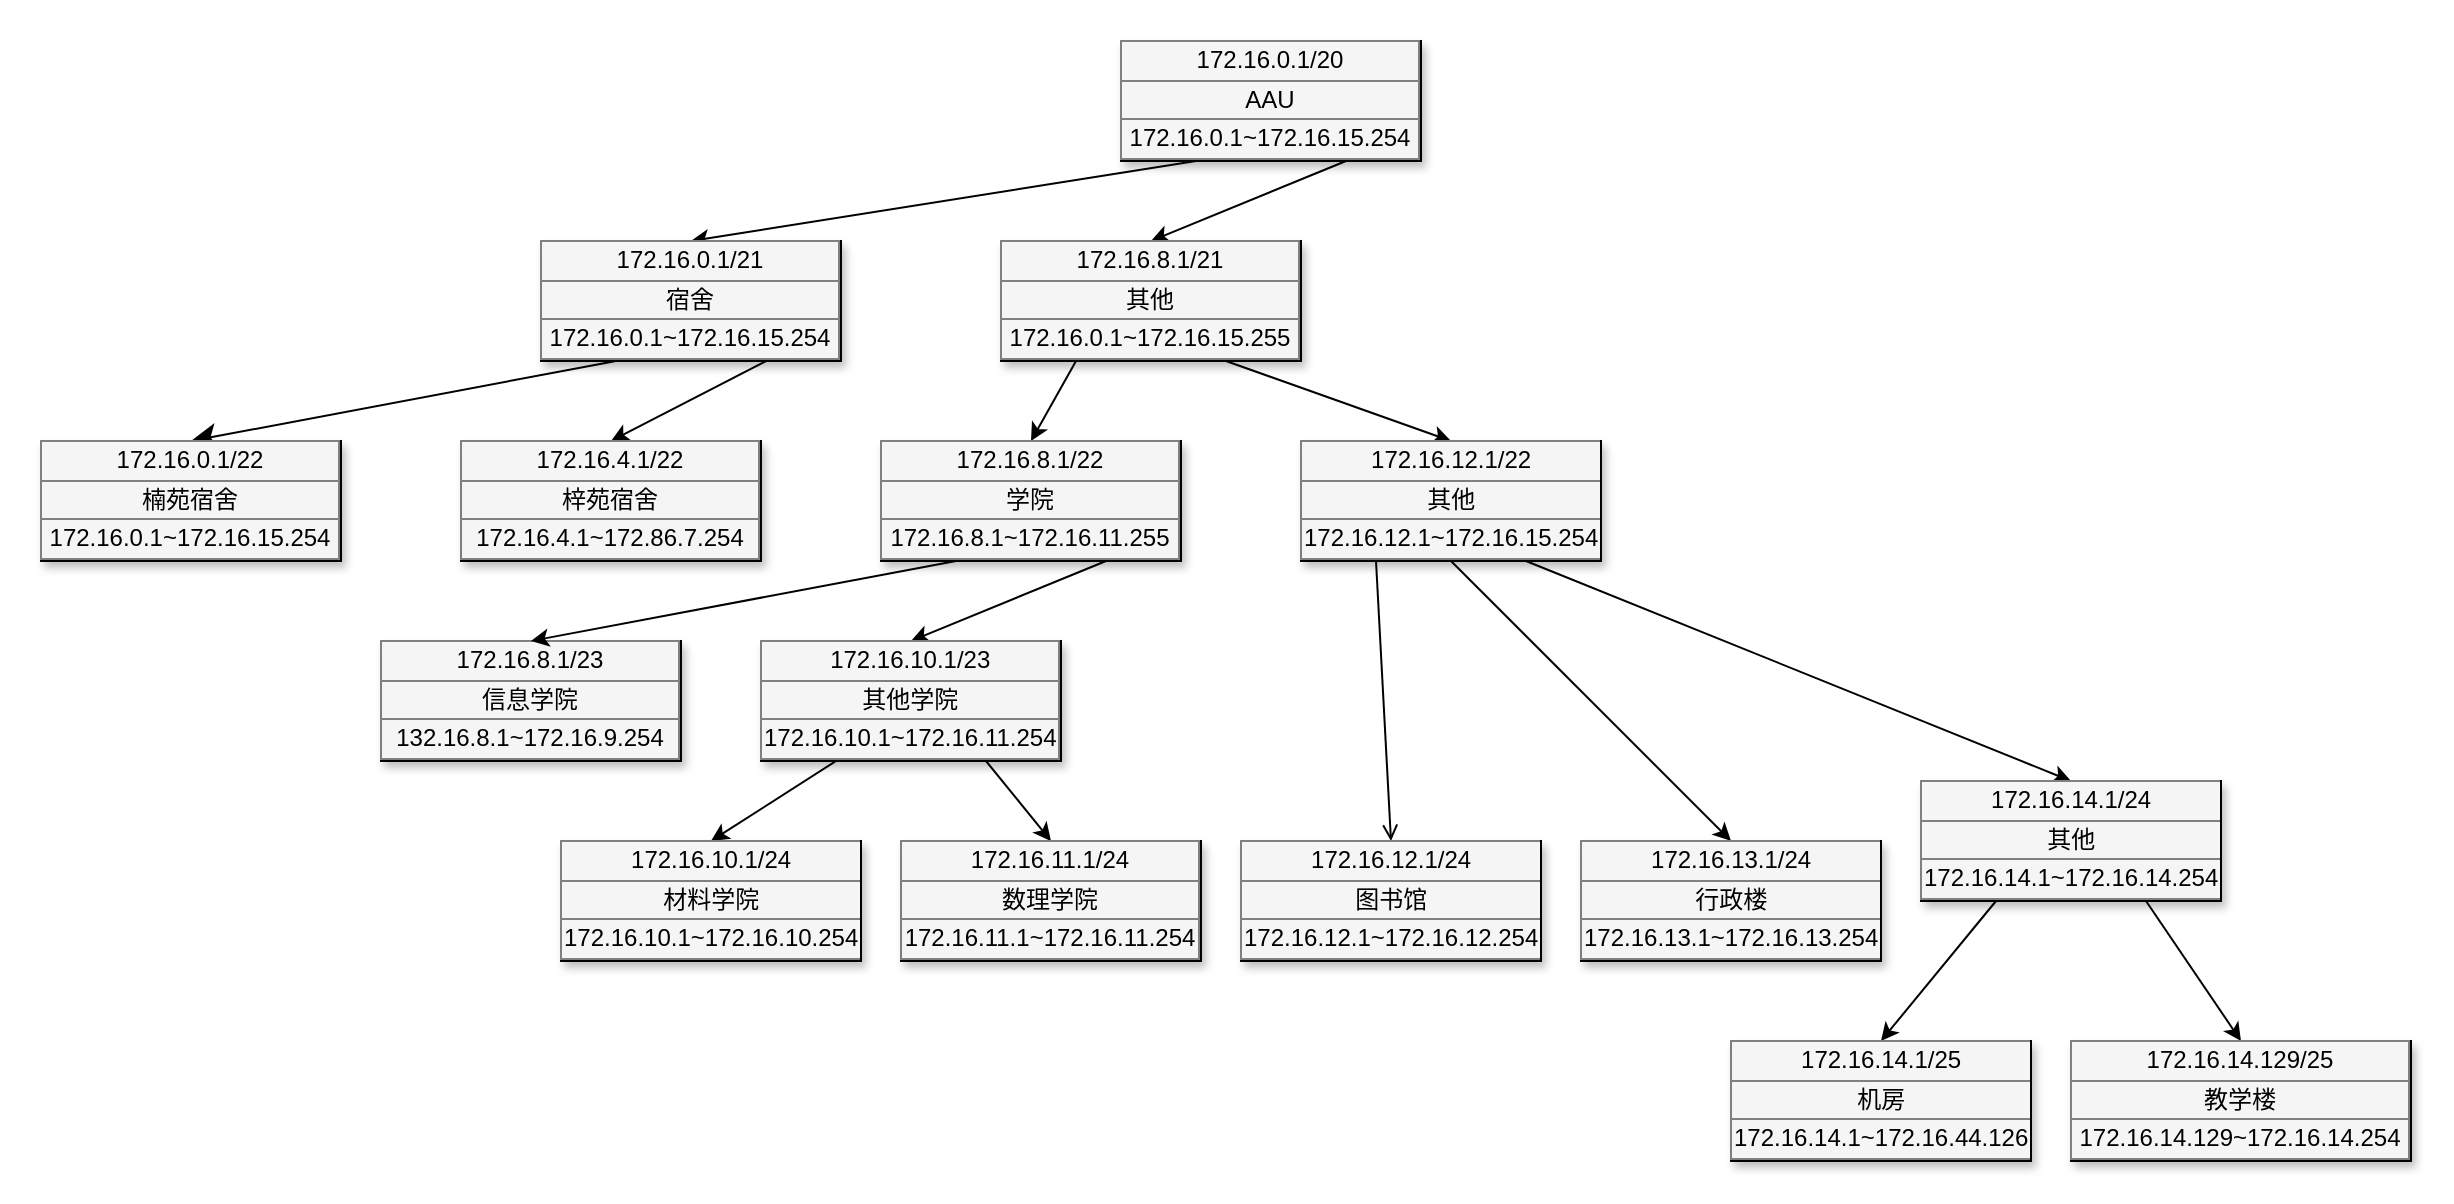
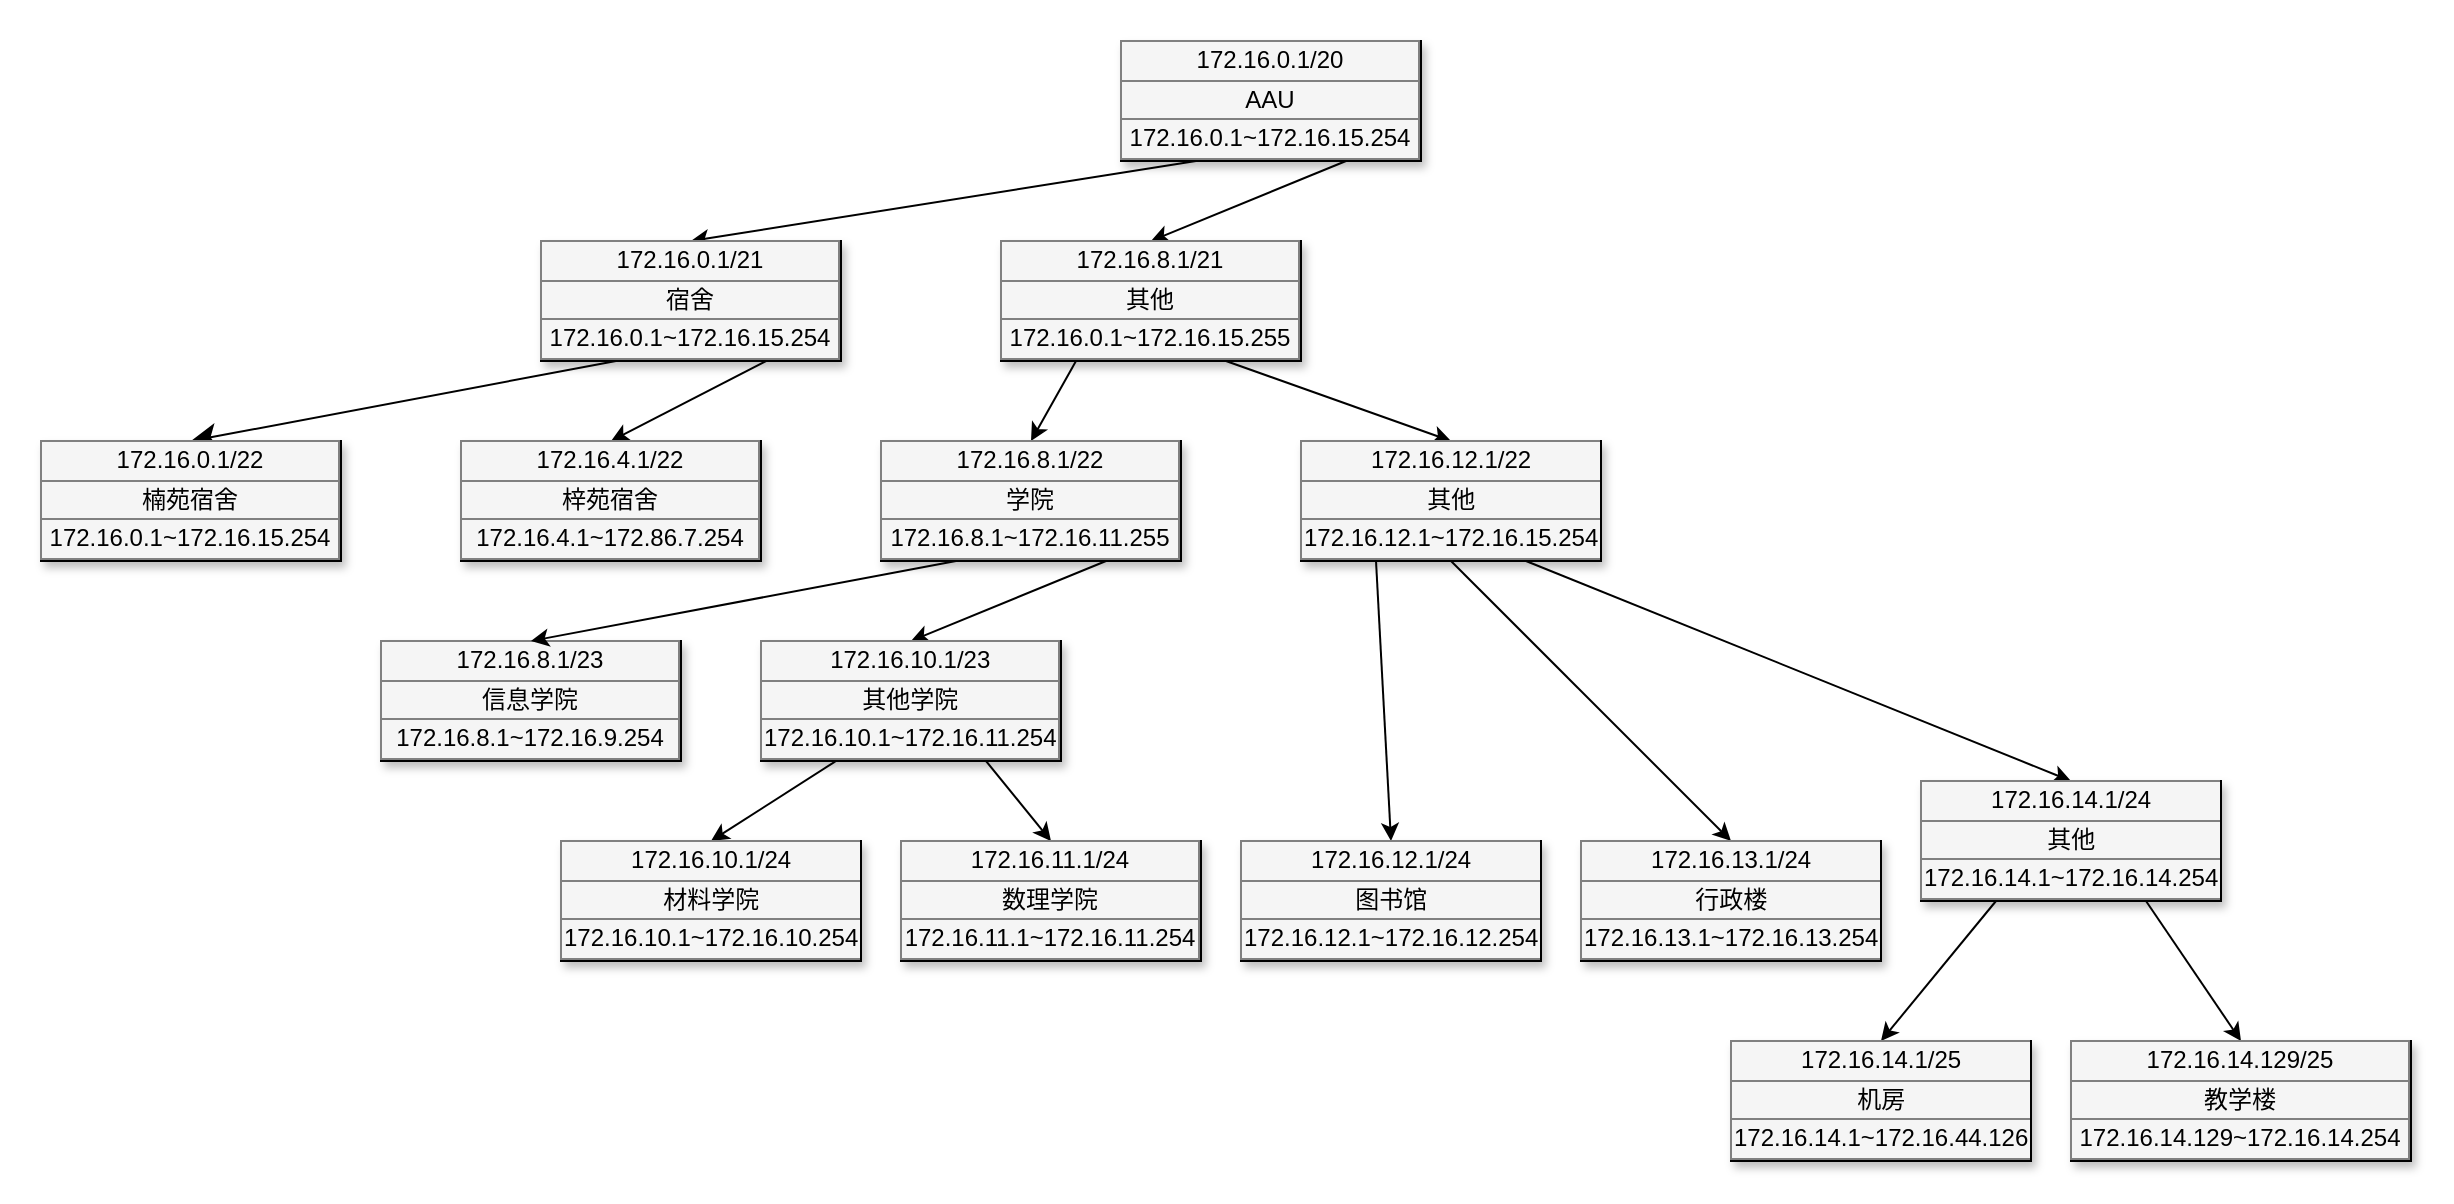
(531, 684) -> (531, 684)
(1390, 829) -> (1390, 826)
